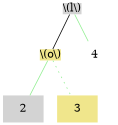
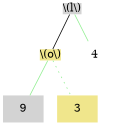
(23, 109) -> (23, 109)
